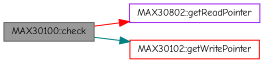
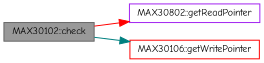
(49, 32) -> (49, 32)
(195, 50) -> (195, 50)
